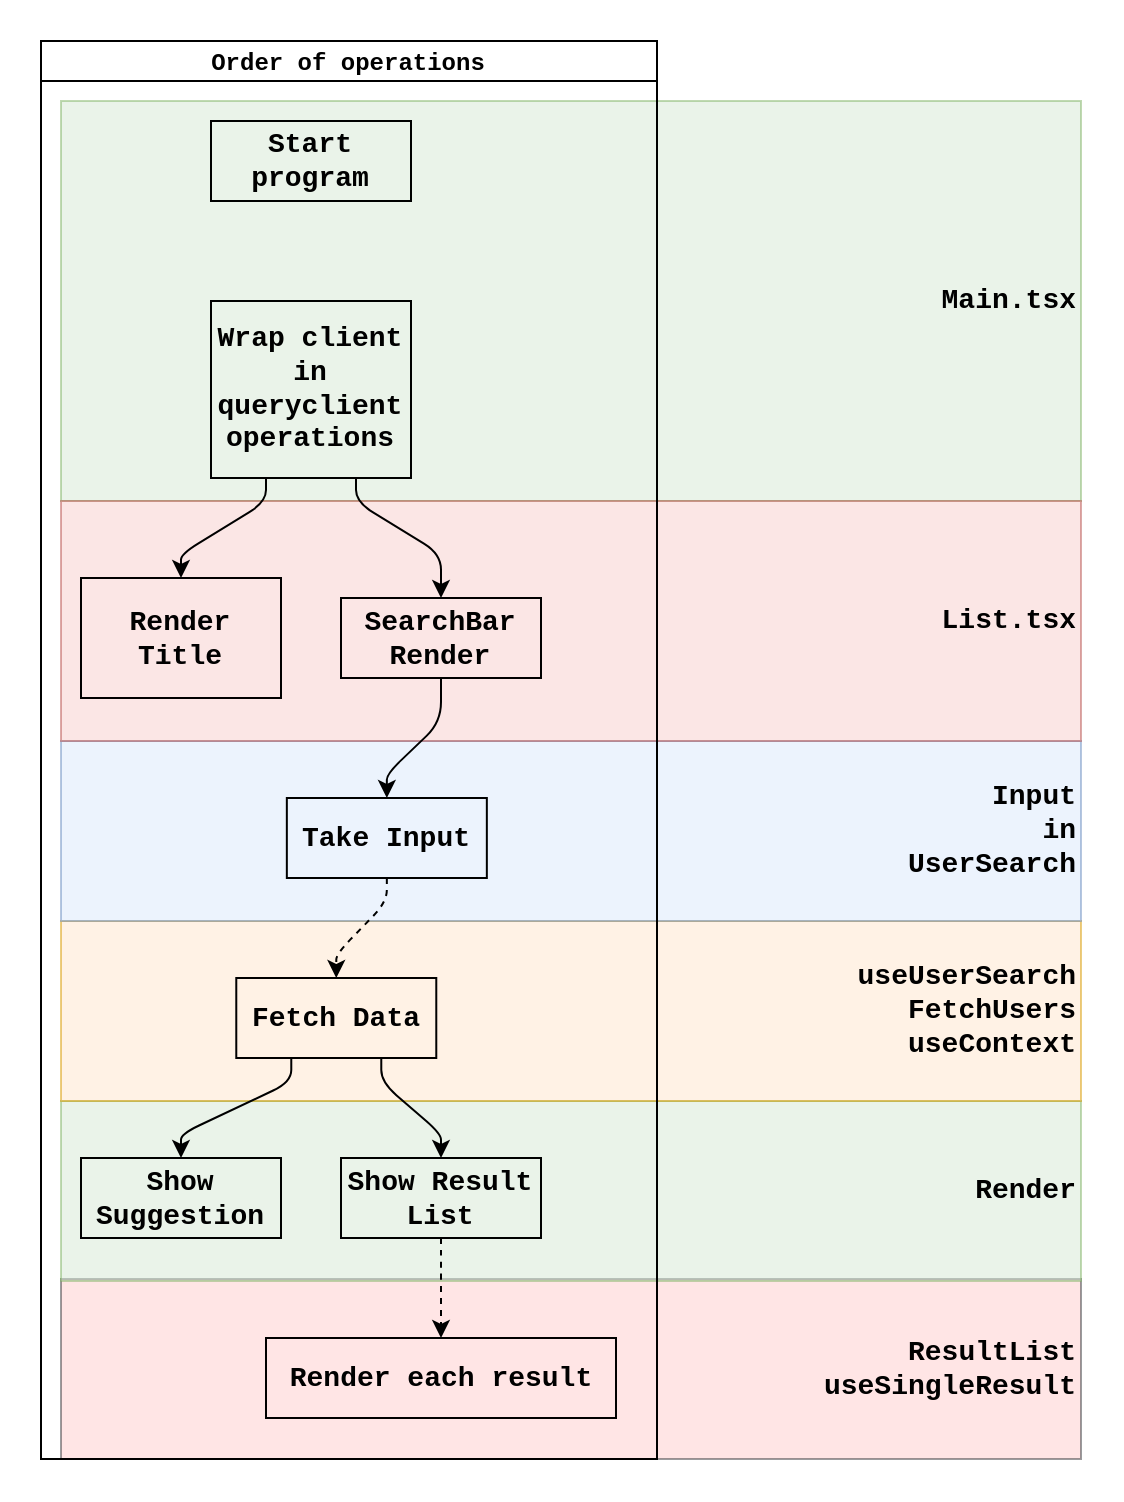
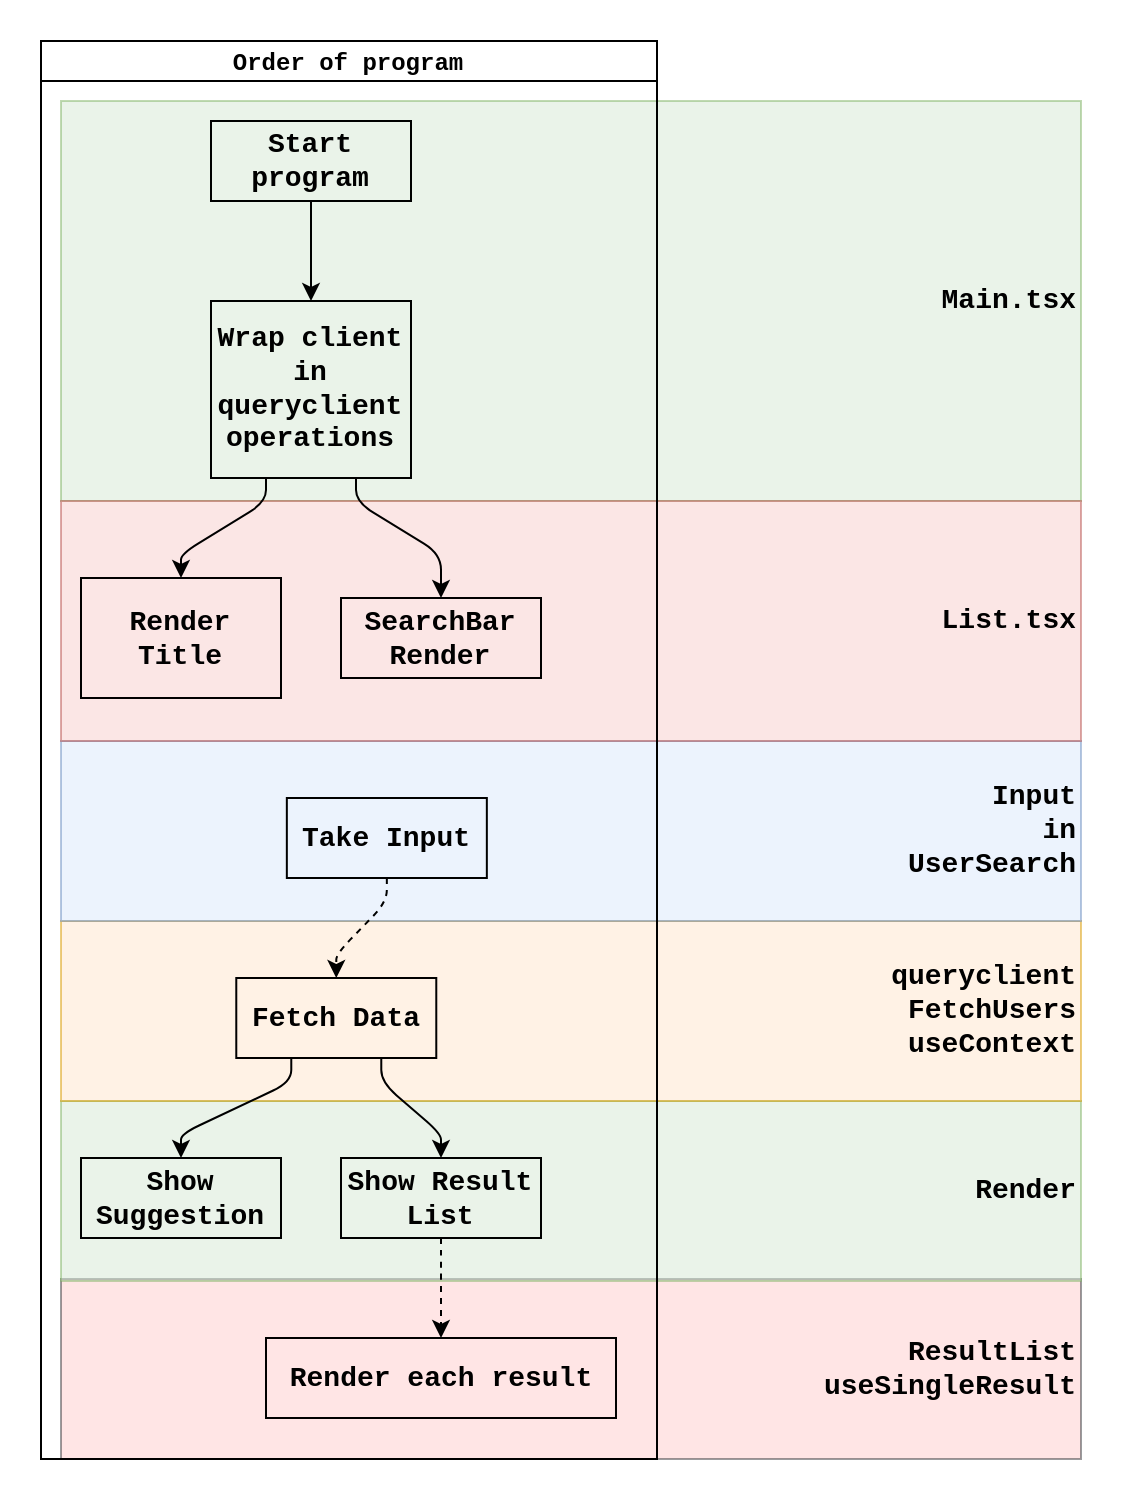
(348, 62) -> (348, 62)
none -> (311, 245)
(425, 737) -> none
(975, 1011) -> (998, 1011)
